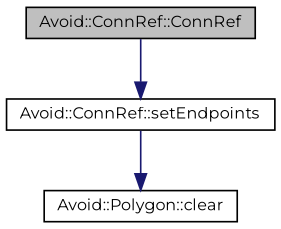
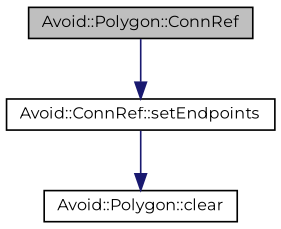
(141, 23) -> (141, 23)
